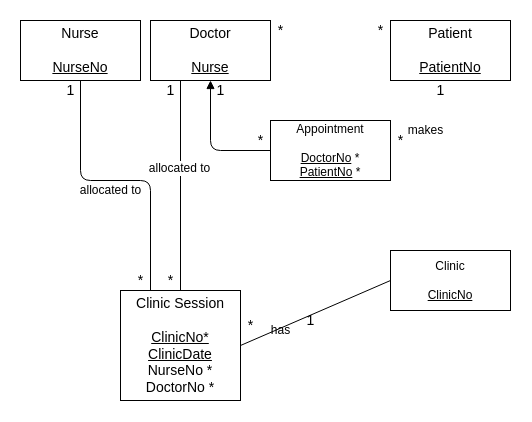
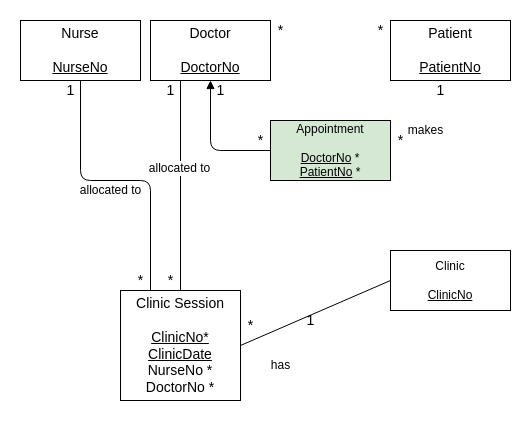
(211, 51) -> (211, 51)
(331, 151) -> (331, 151)
(281, 331) -> (281, 366)
